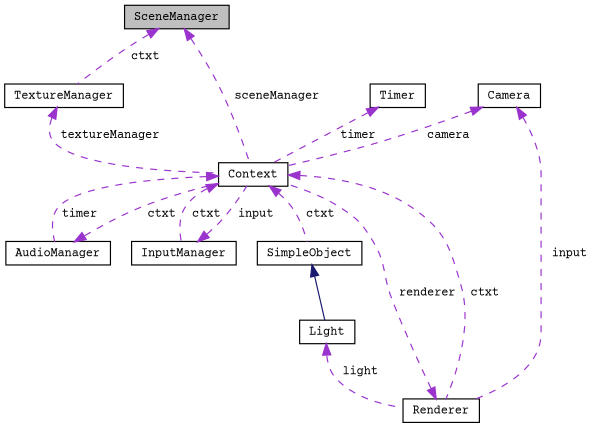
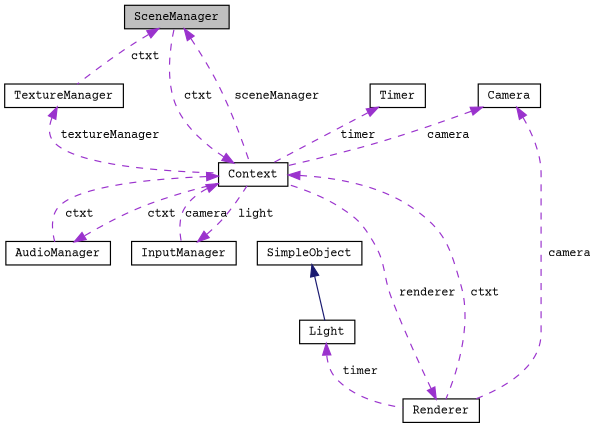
(76, 214) -> (76, 214)
(203, 214) -> (203, 214)
(253, 214) -> (253, 214)
(297, 215) -> (175, 102)
(566, 253) -> (566, 253)
(357, 371) -> (357, 371)
